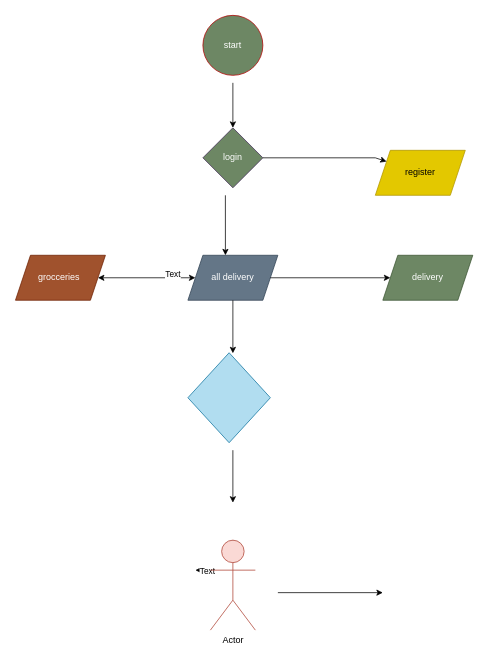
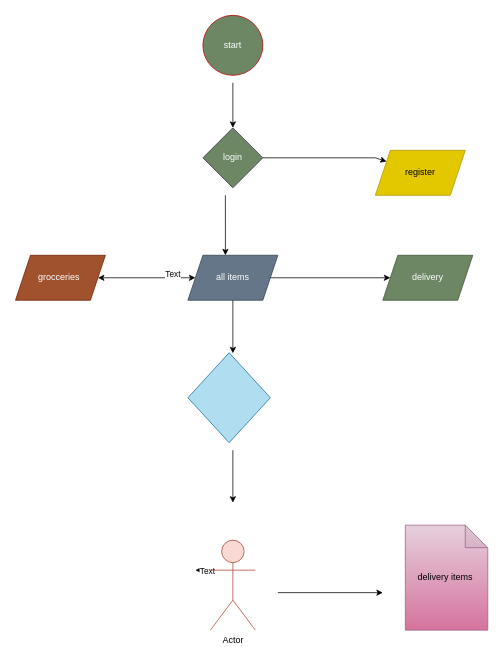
(233, 278) -> (233, 278)
none -> (447, 578)
